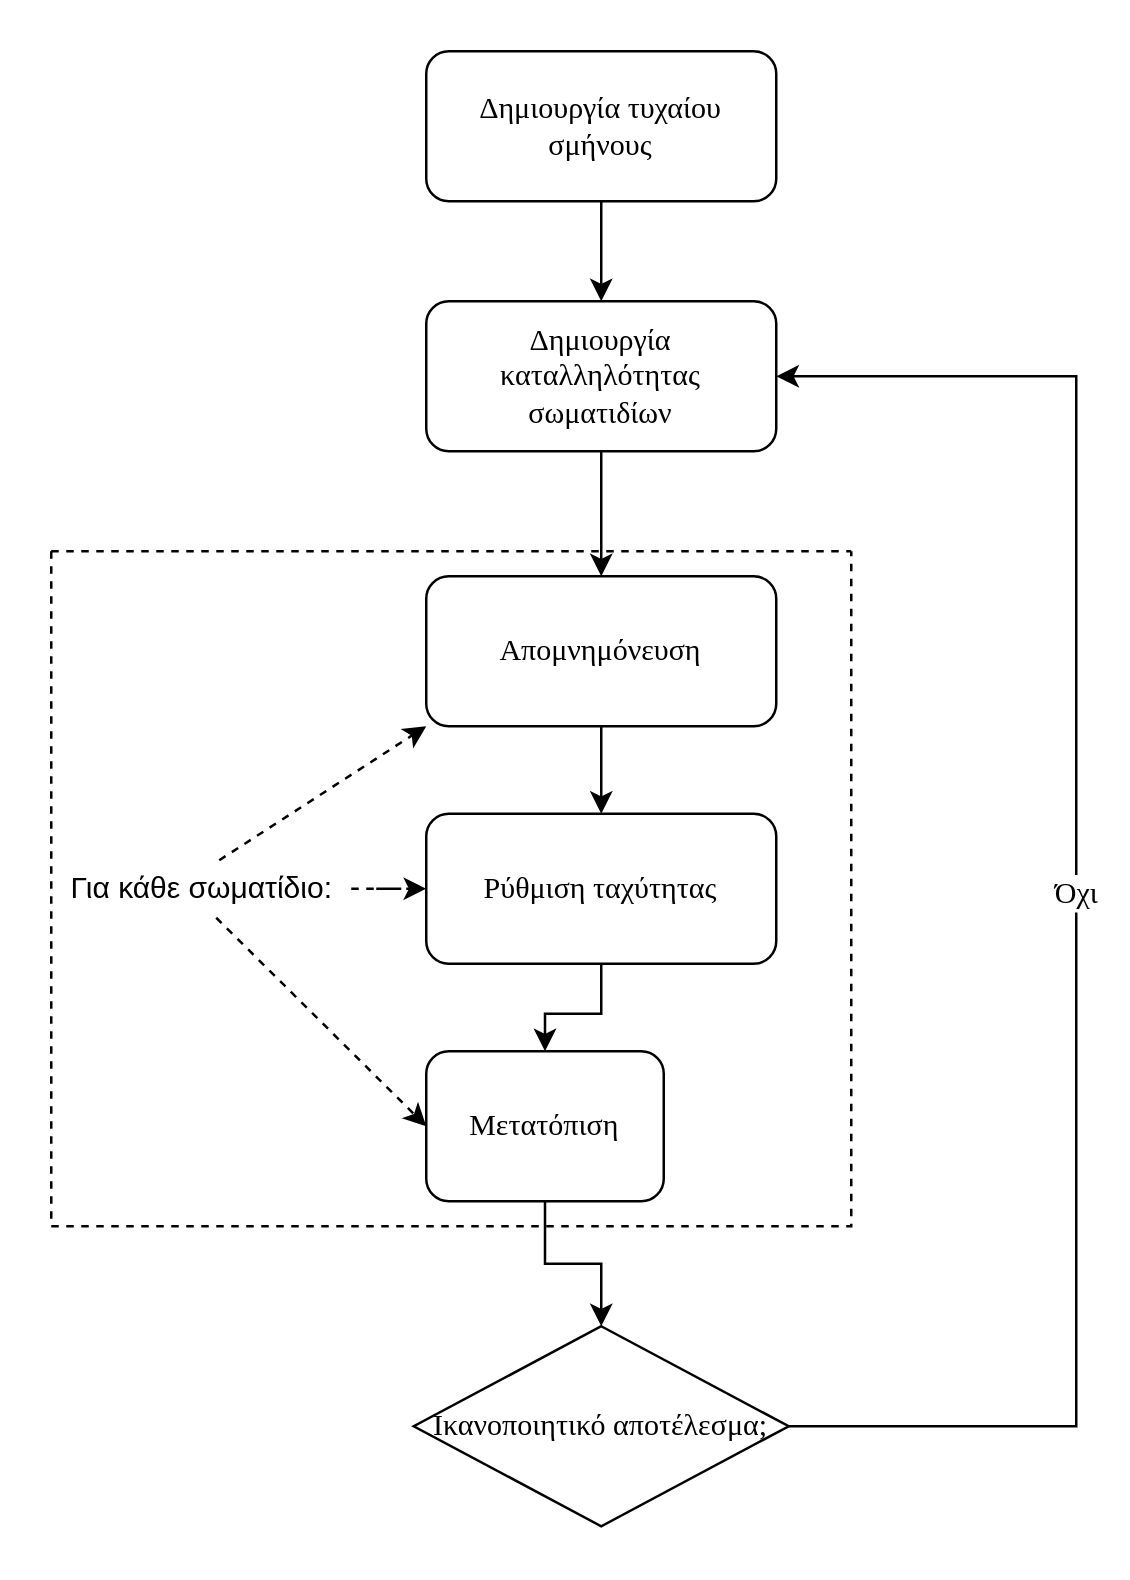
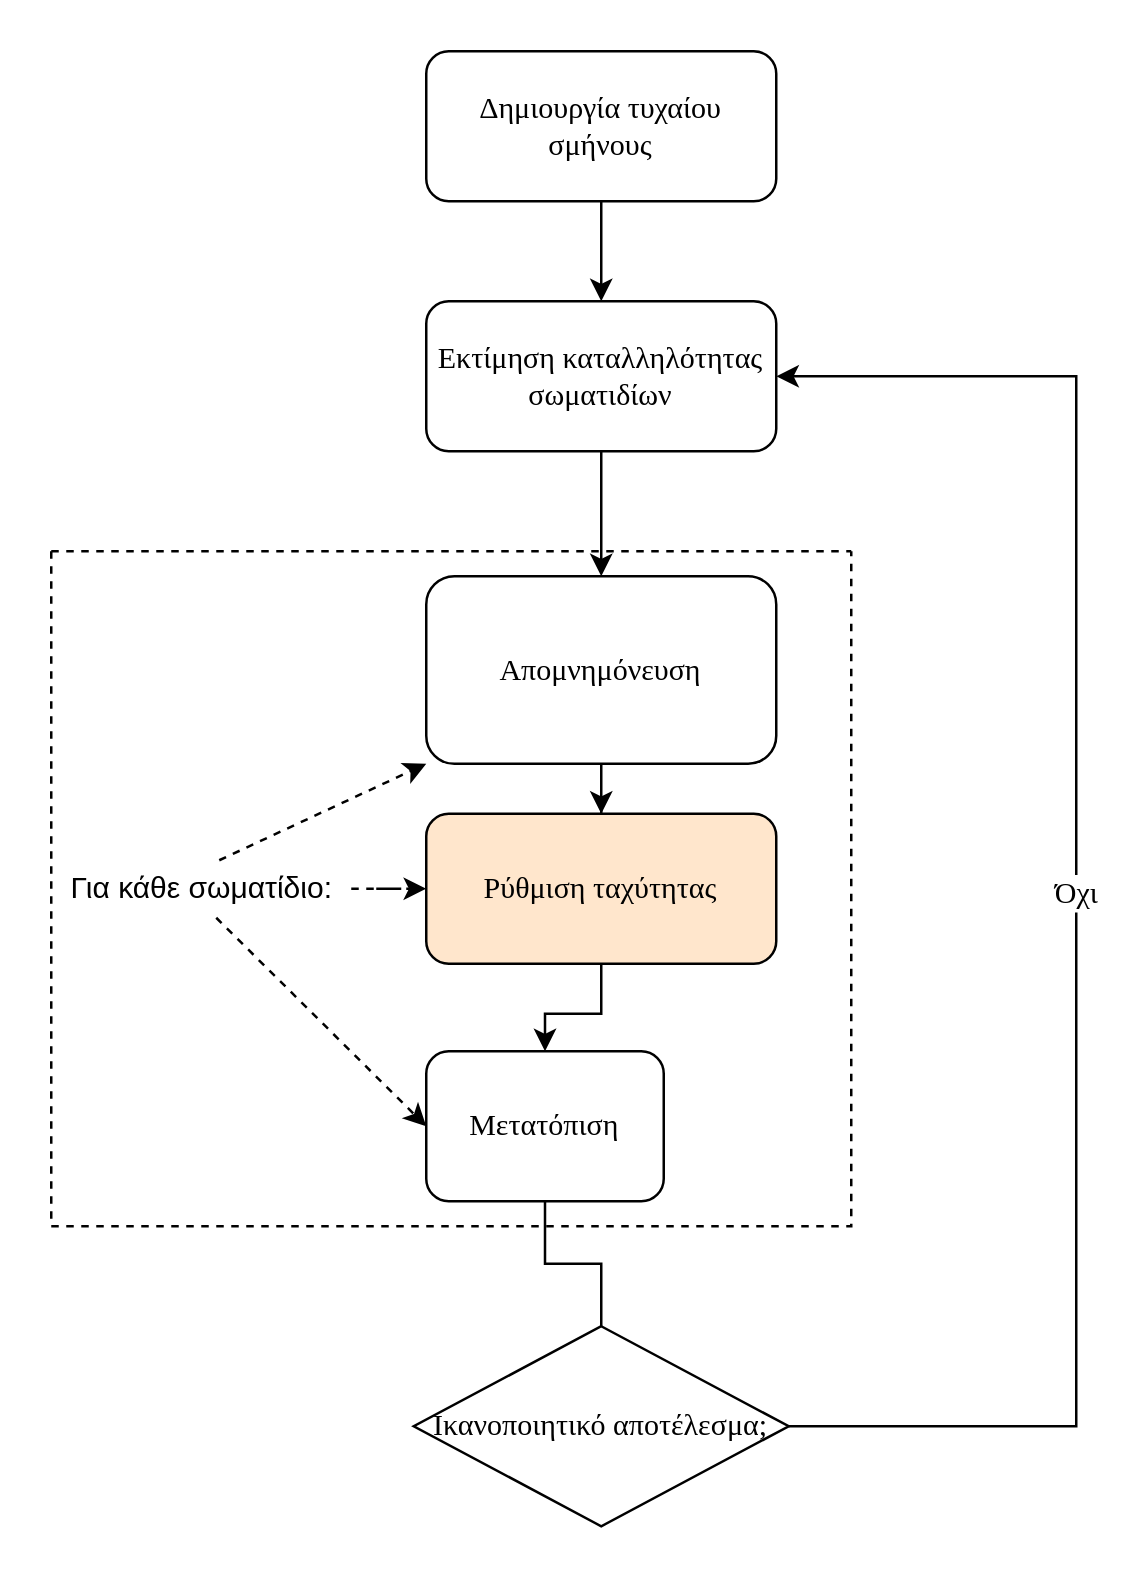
(601, 376) -> (601, 376)
(601, 651) -> (601, 670)
(601, 889) -> (601, 889)
(601, 1308) -> (601, 1315)
